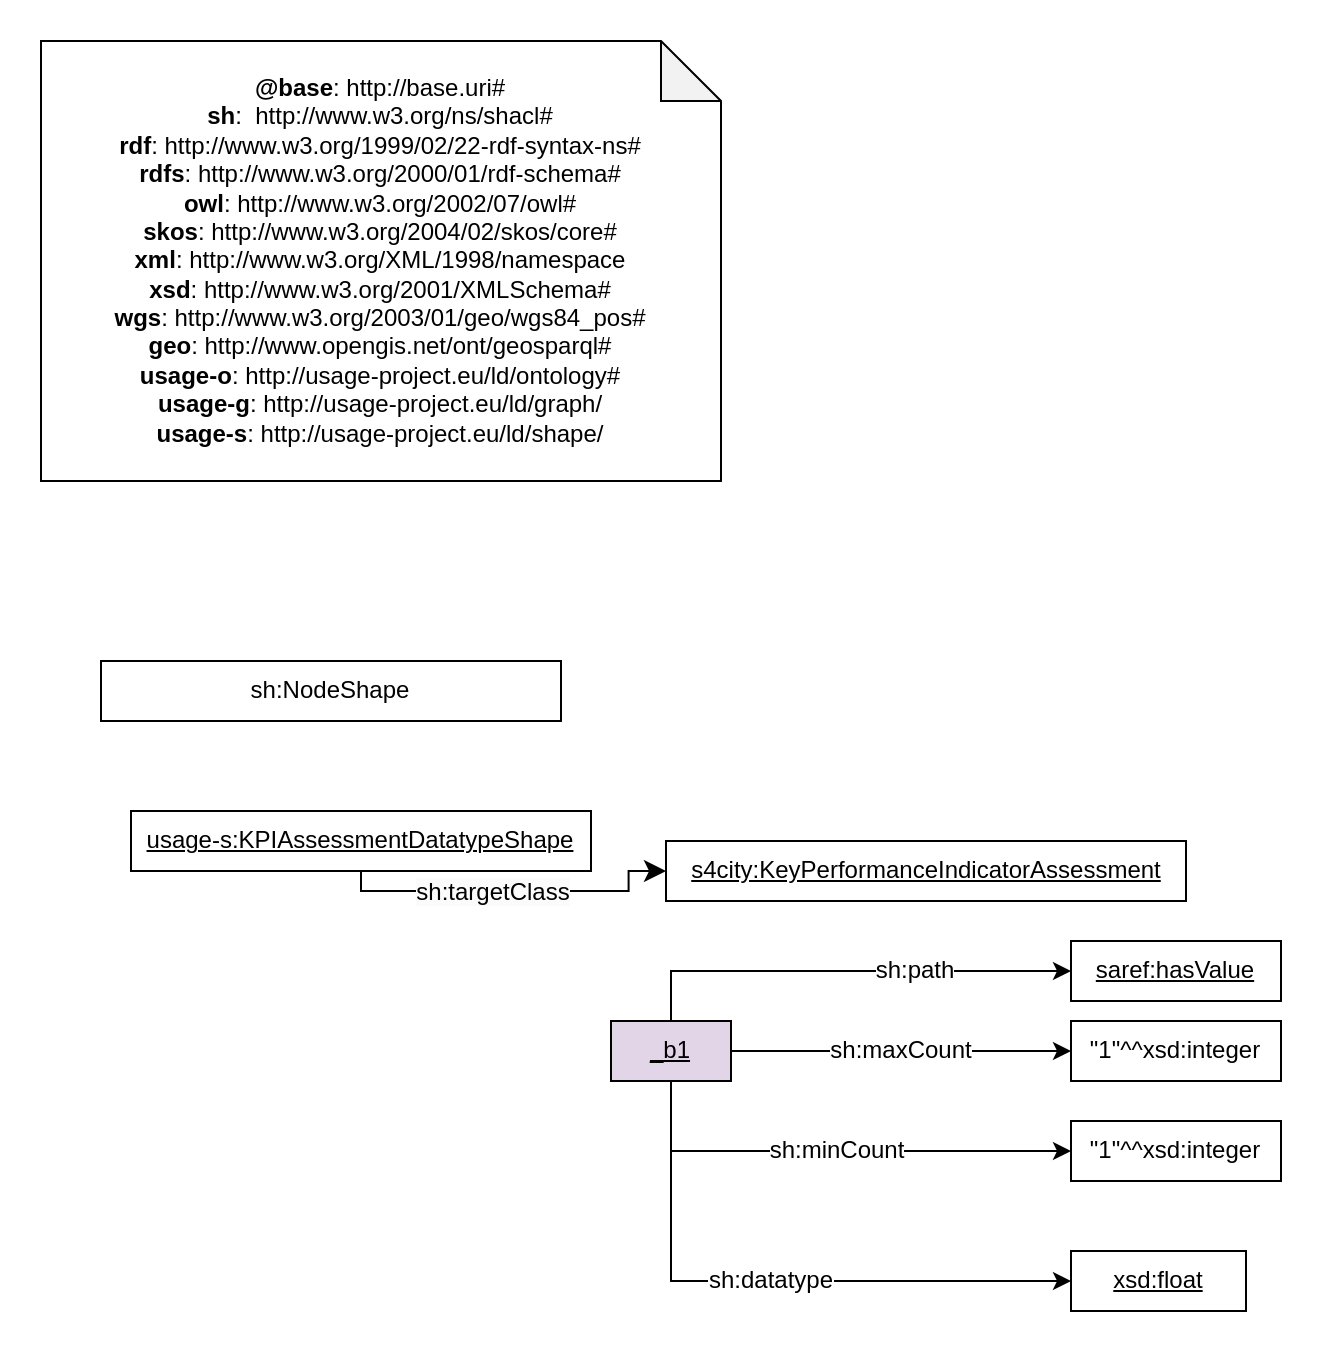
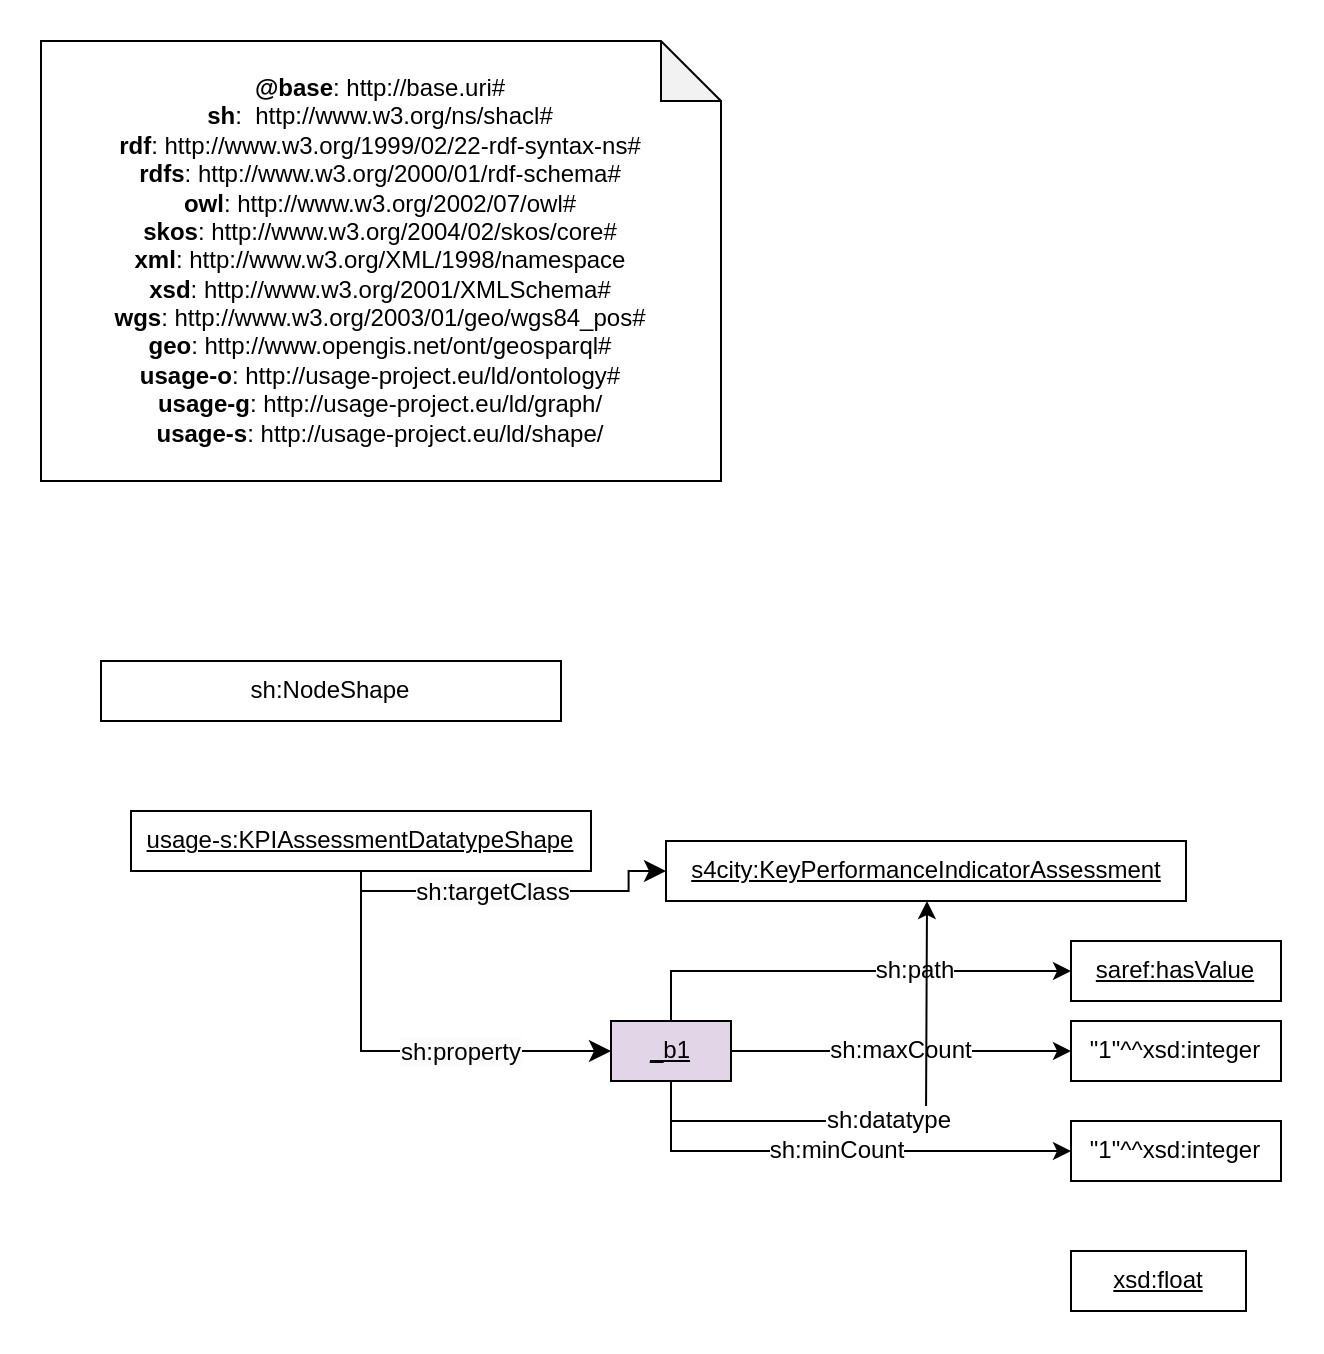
none -> (400, 1051)
(801, 1281) -> (904, 1121)
